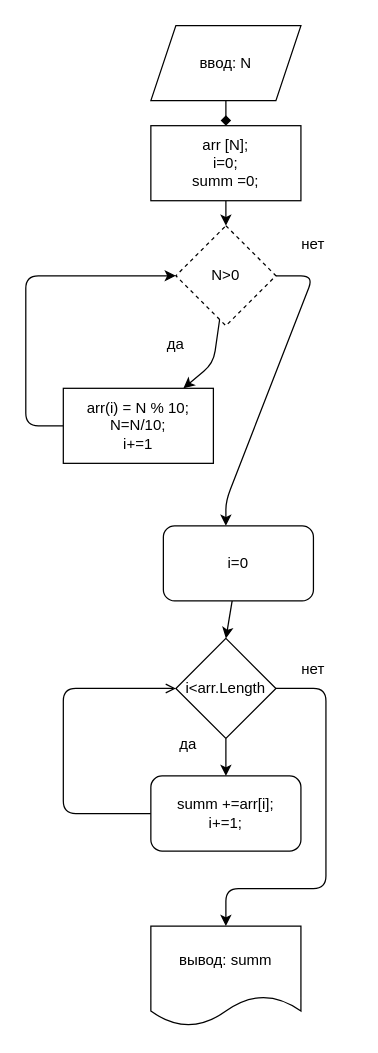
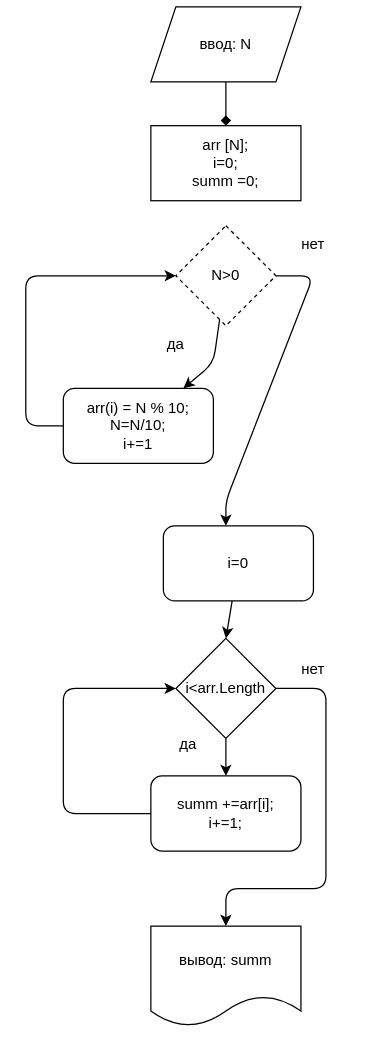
(226, 63) -> (226, 44)
(226, 209) -> none
(138, 426) -> (138, 426)
(168, 688) -> (166, 688)
